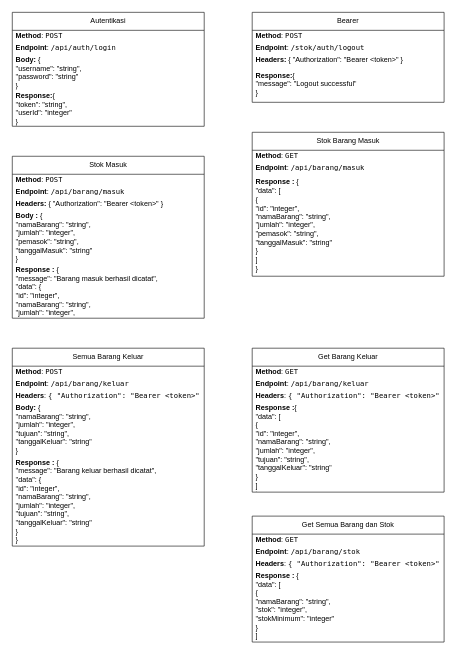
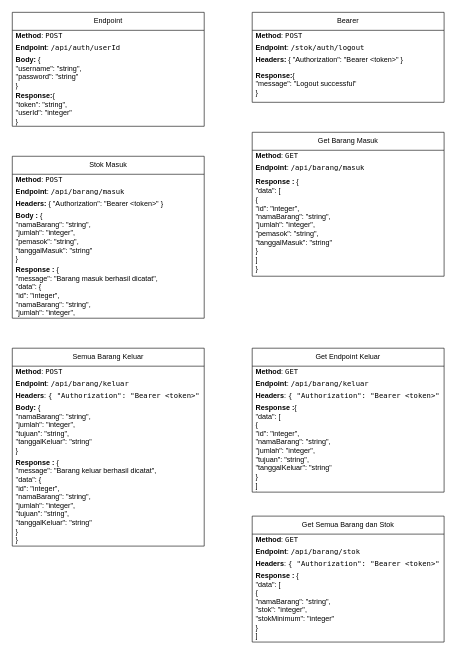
(108, 21) -> (108, 21)
(61, 48) -> (65, 48)
(348, 141) -> (348, 141)
(348, 357) -> (348, 357)
